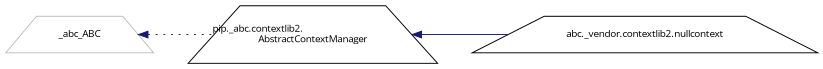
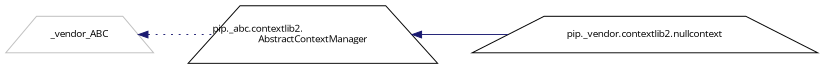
(80, 35) -> (80, 35)
(645, 35) -> (645, 35)
